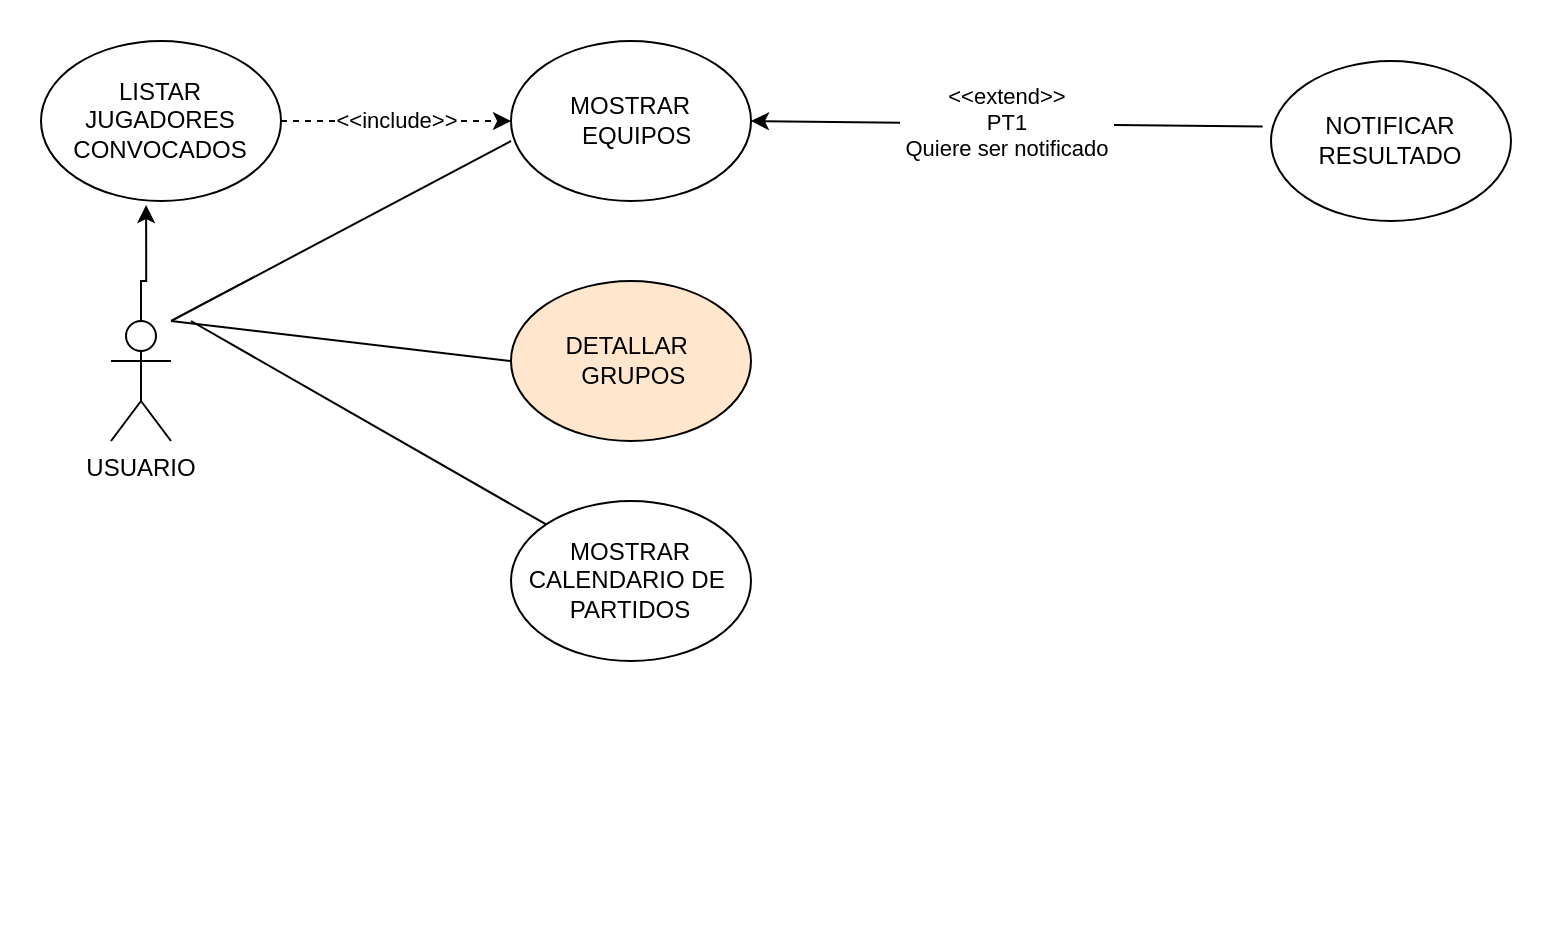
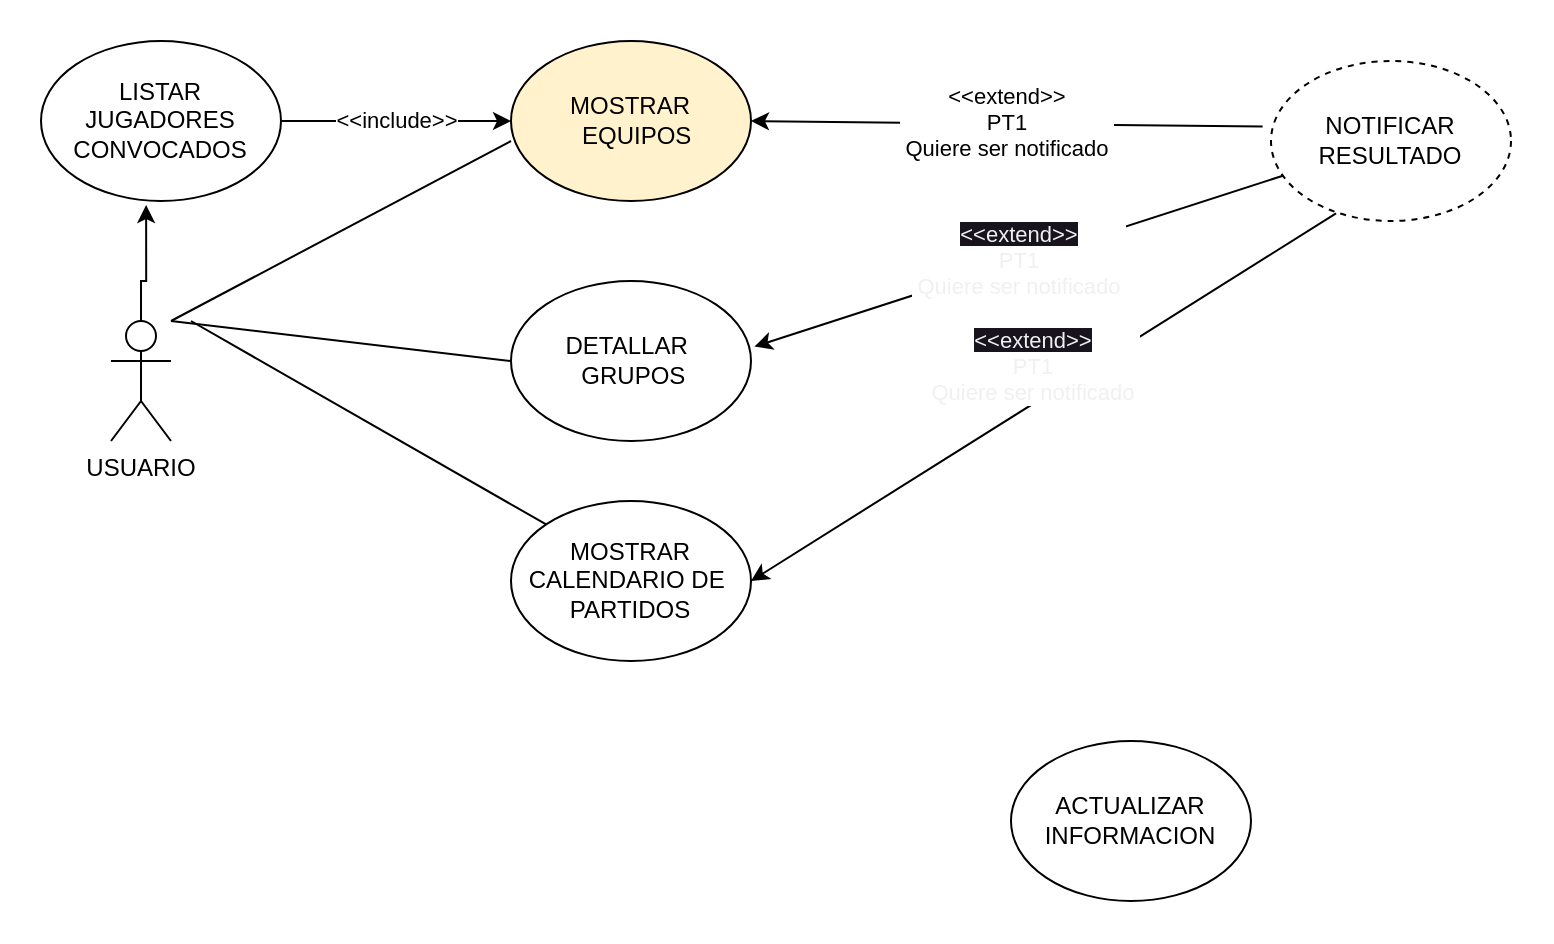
(311, 121) -> (311, 121)
(631, 121) -> (631, 121)
(1391, 141) -> (1391, 141)
none -> (1204, 201)
(631, 361) -> (631, 361)
none -> (897, 489)
none -> (1131, 821)
